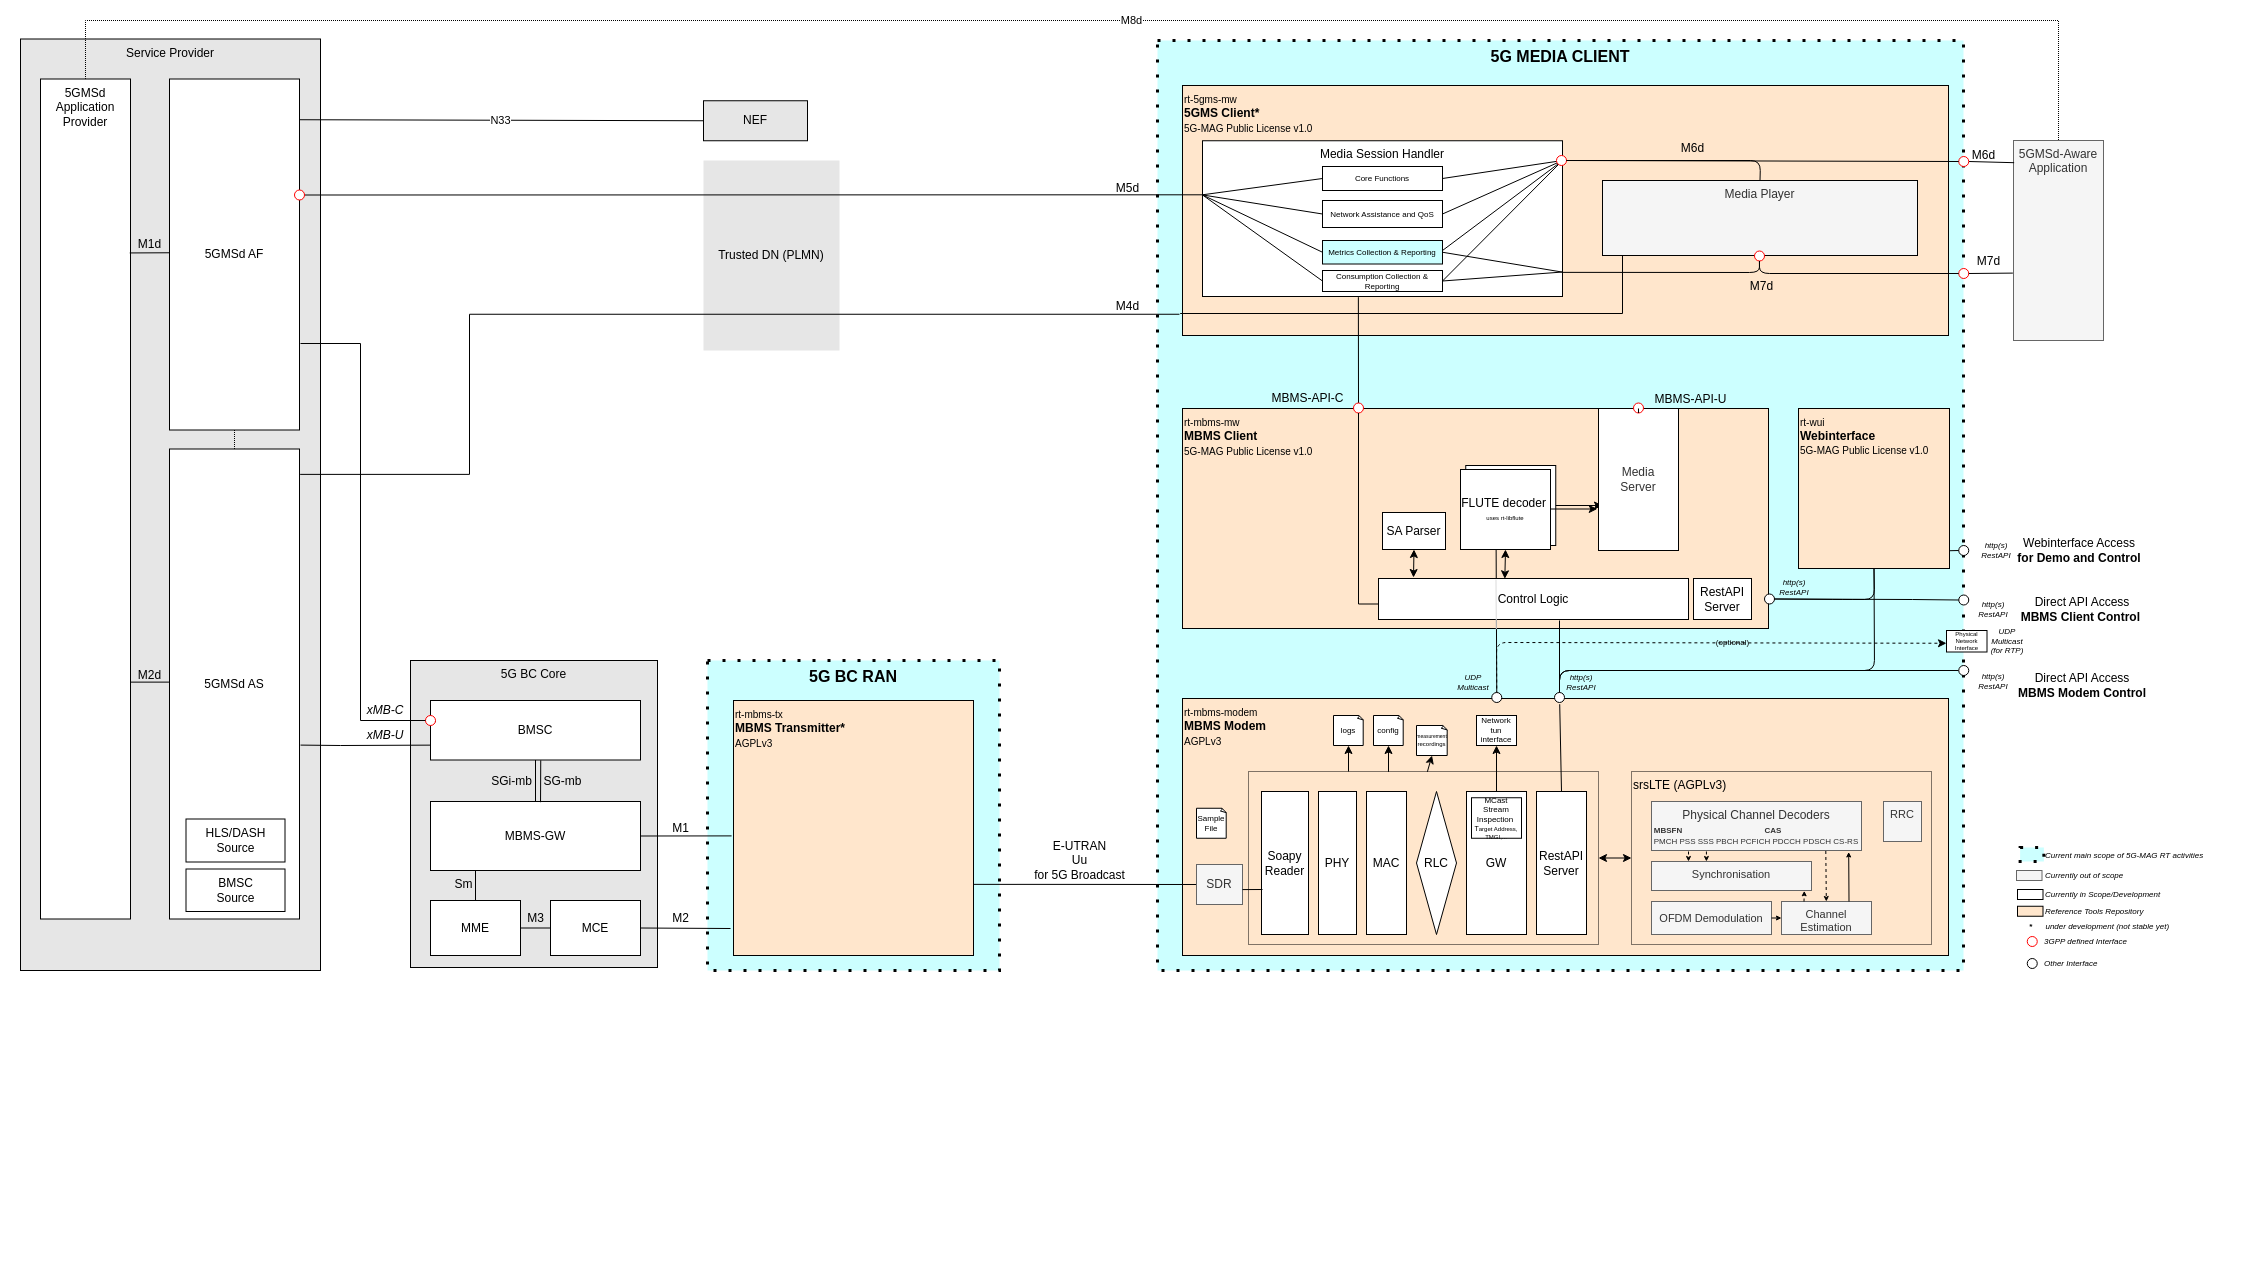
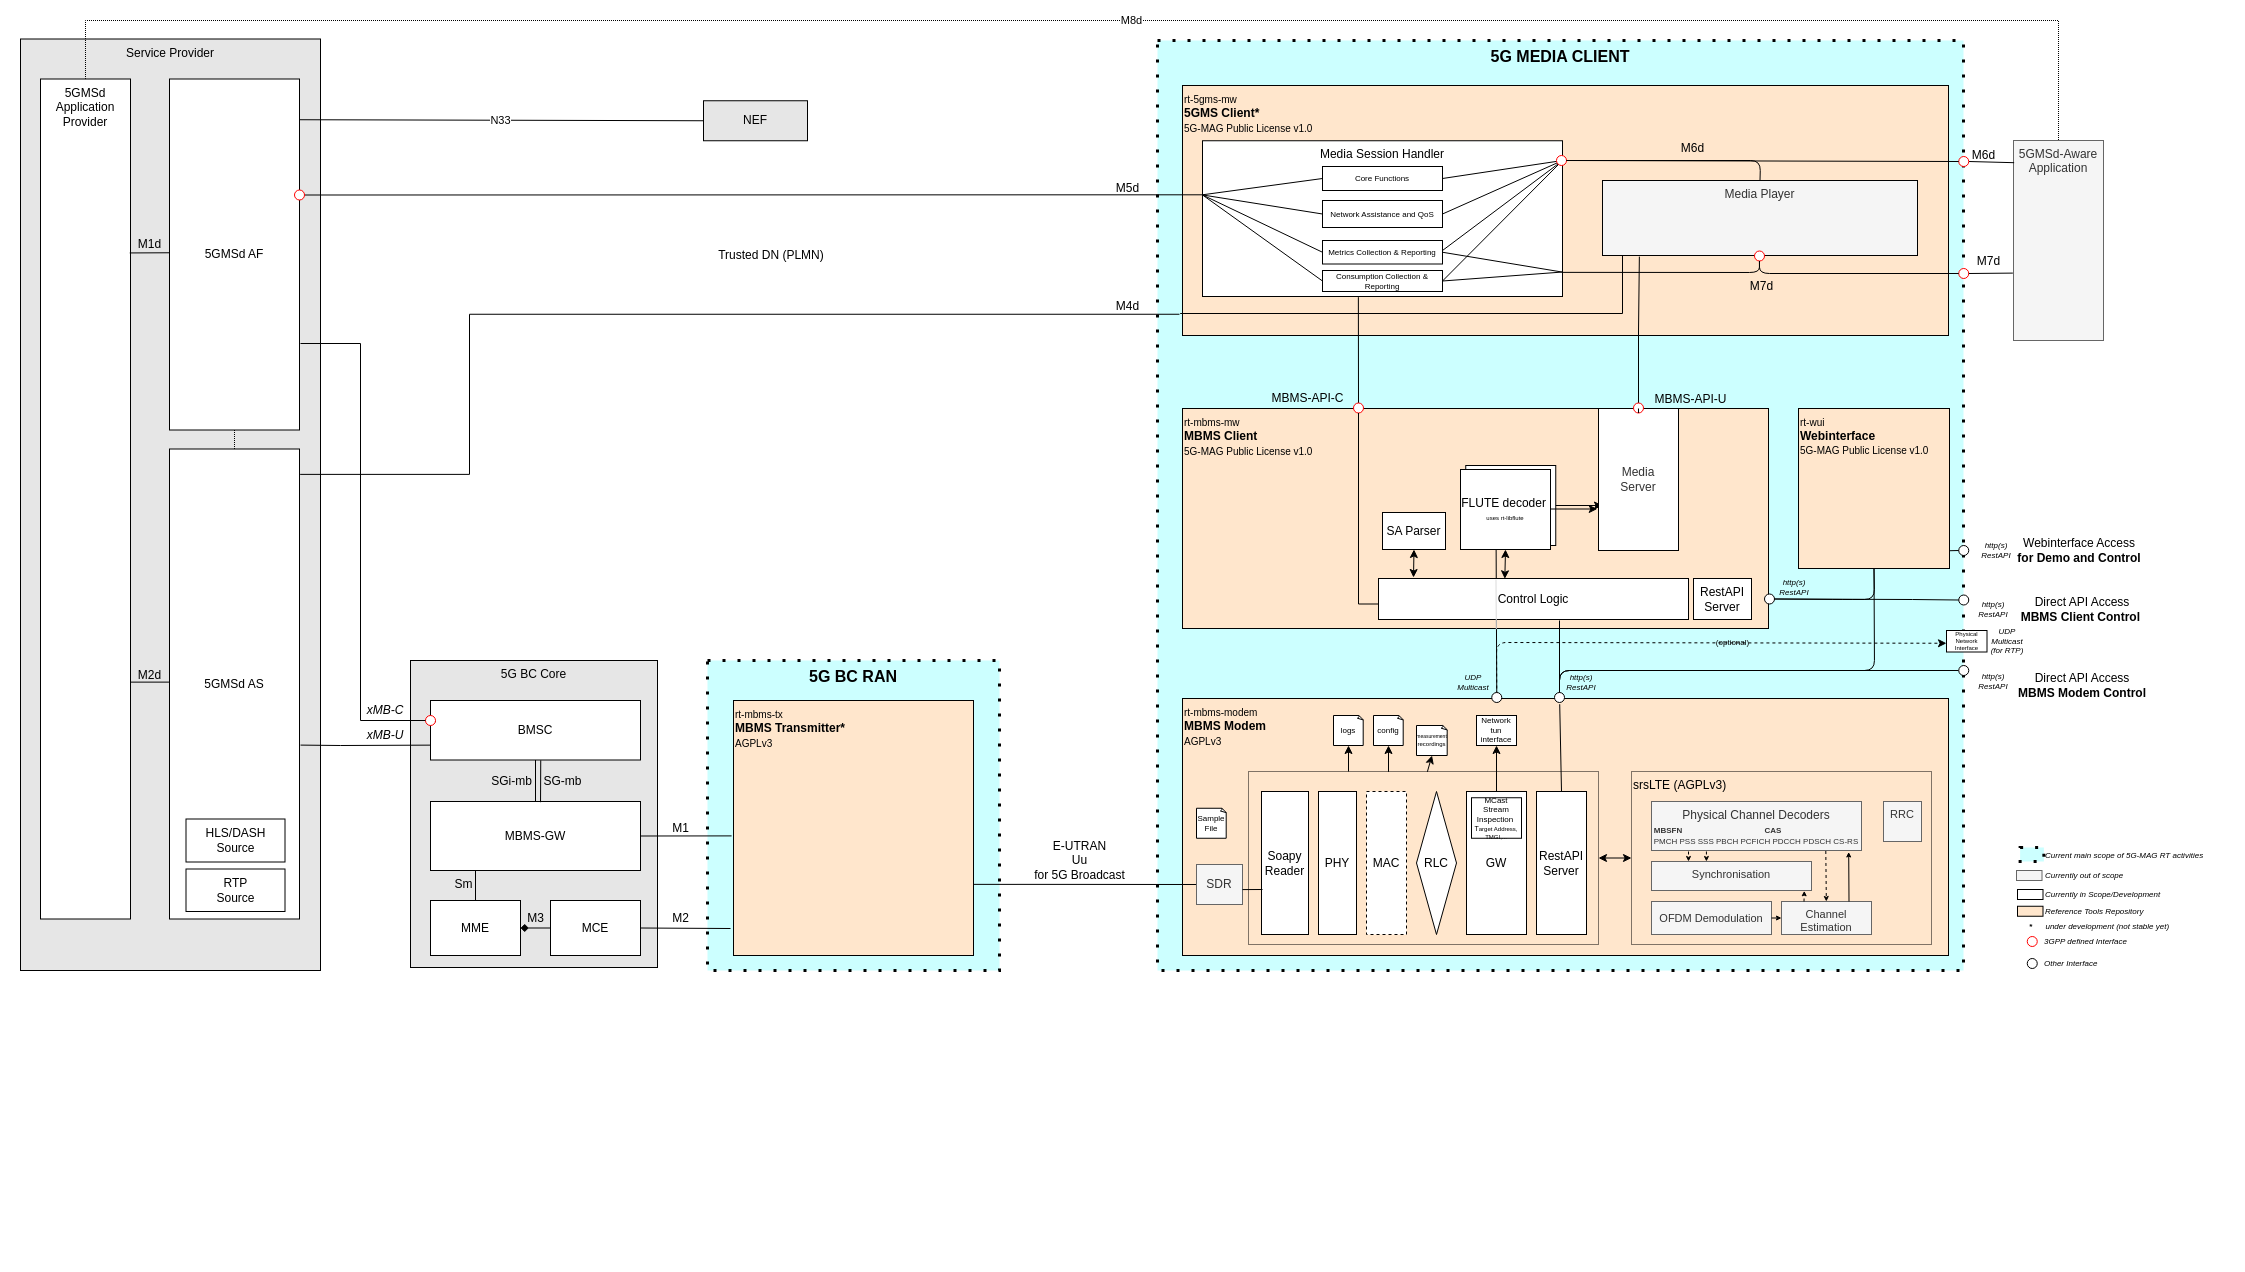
(1383, 252) -> (1383, 252)
(772, 256) -> (772, 256)
none -> (1639, 331)
(1387, 863) -> (1387, 863)
(236, 891) -> (236, 891)
(525, 928) -> (528, 928)
